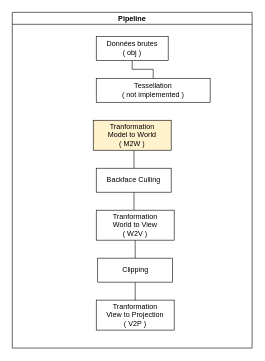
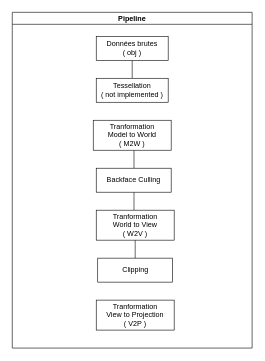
(153, 90) -> (132, 90)
(132, 135) -> (132, 135)
(135, 291) -> none
